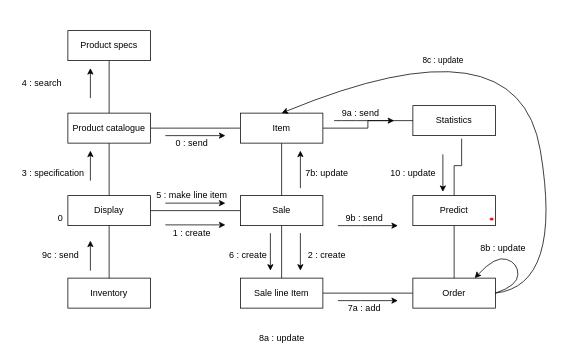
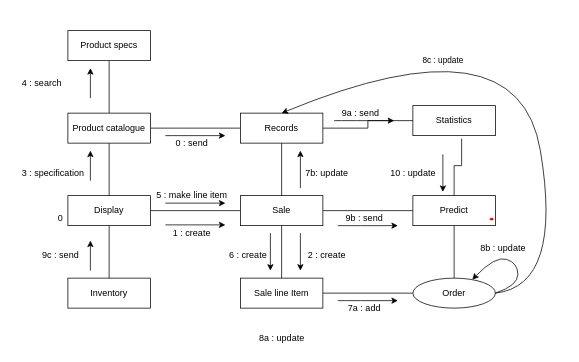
(282, 128) -> (282, 128)
none -> (368, 210)
(454, 293) -> (454, 293)
